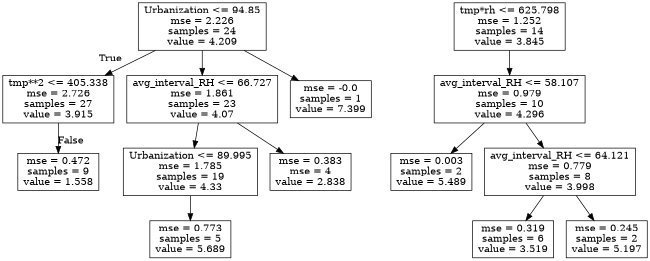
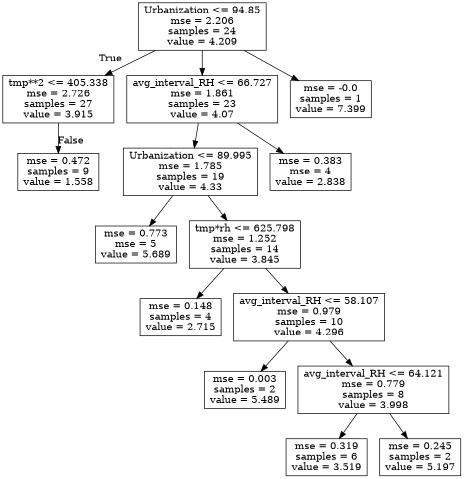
(202, 27) -> (202, 27)
none -> (215, 205)
(190, 239) -> (136, 245)
none -> (181, 317)
